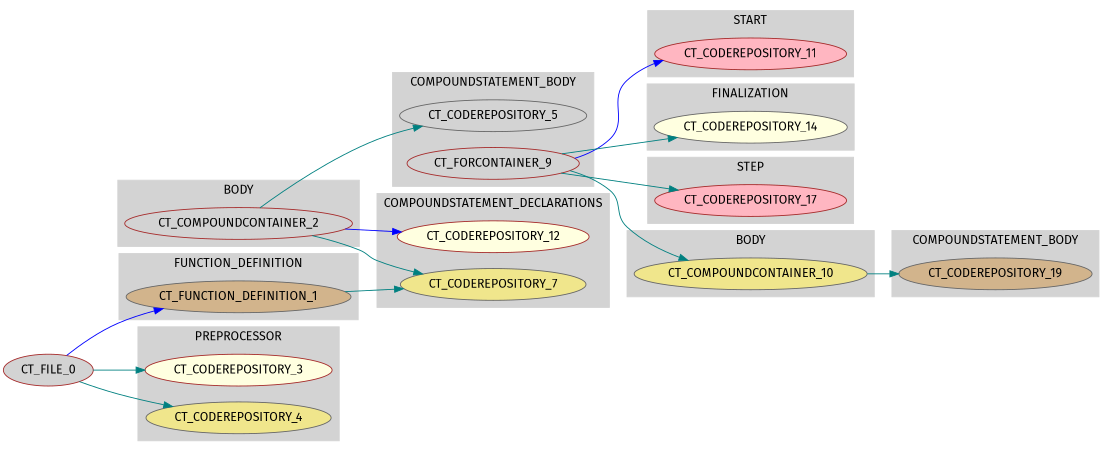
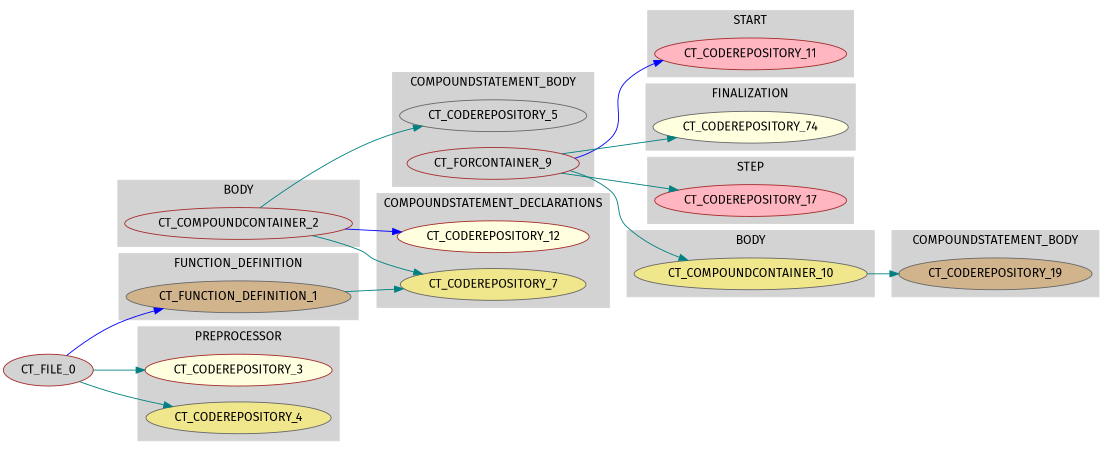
(751, 127) -> (751, 127)
